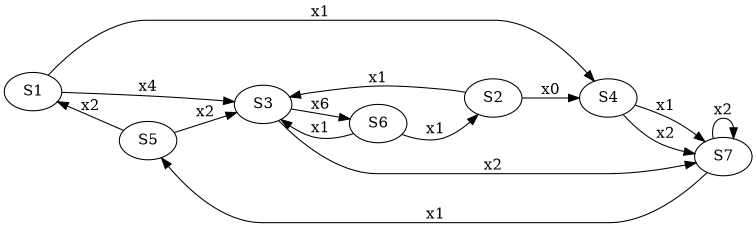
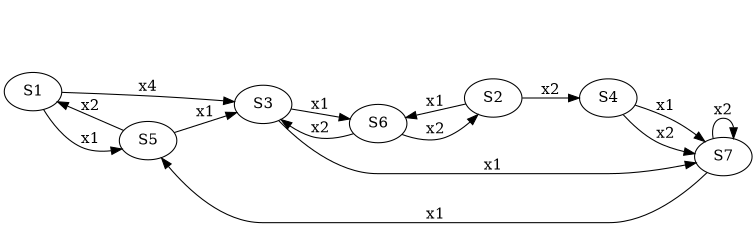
(318, 20) -> (71, 141)
(383, 86) -> (441, 110)
(551, 90) -> (551, 90)
(321, 105) -> (321, 105)
(206, 112) -> (206, 112)
(321, 128) -> (321, 128)
(436, 129) -> (436, 129)
(493, 166) -> (493, 166)
